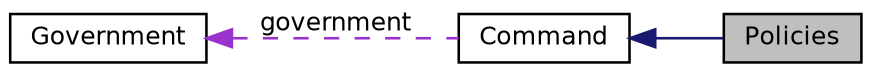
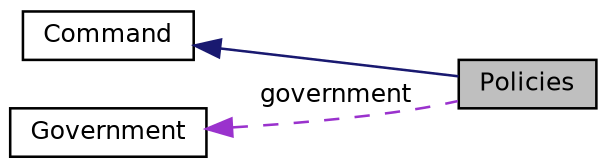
(345, 38) -> (346, 118)
